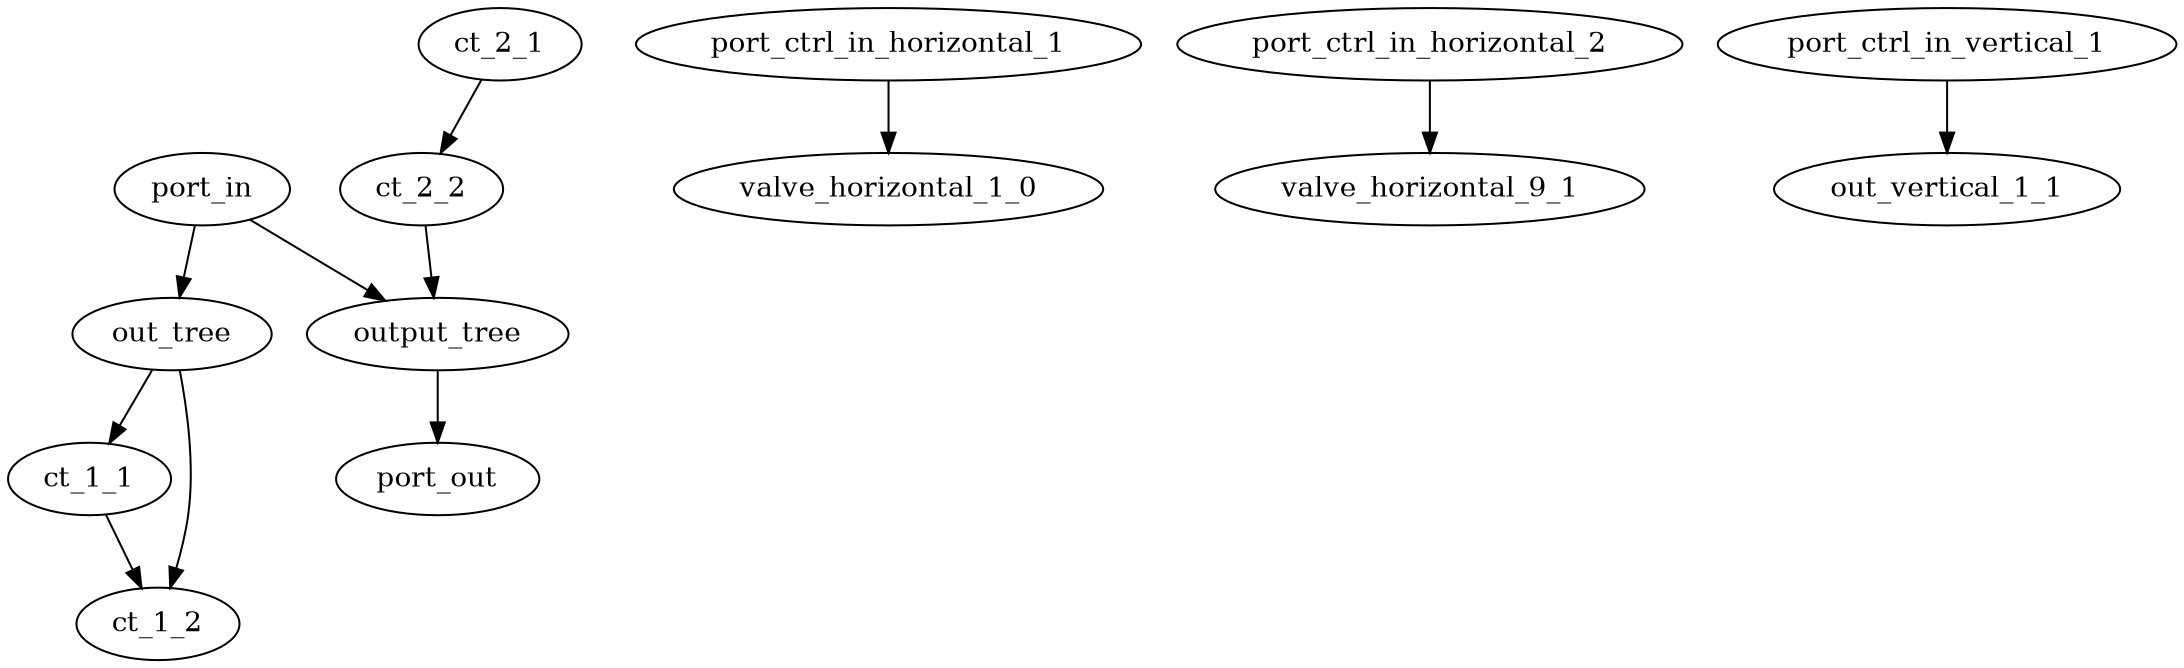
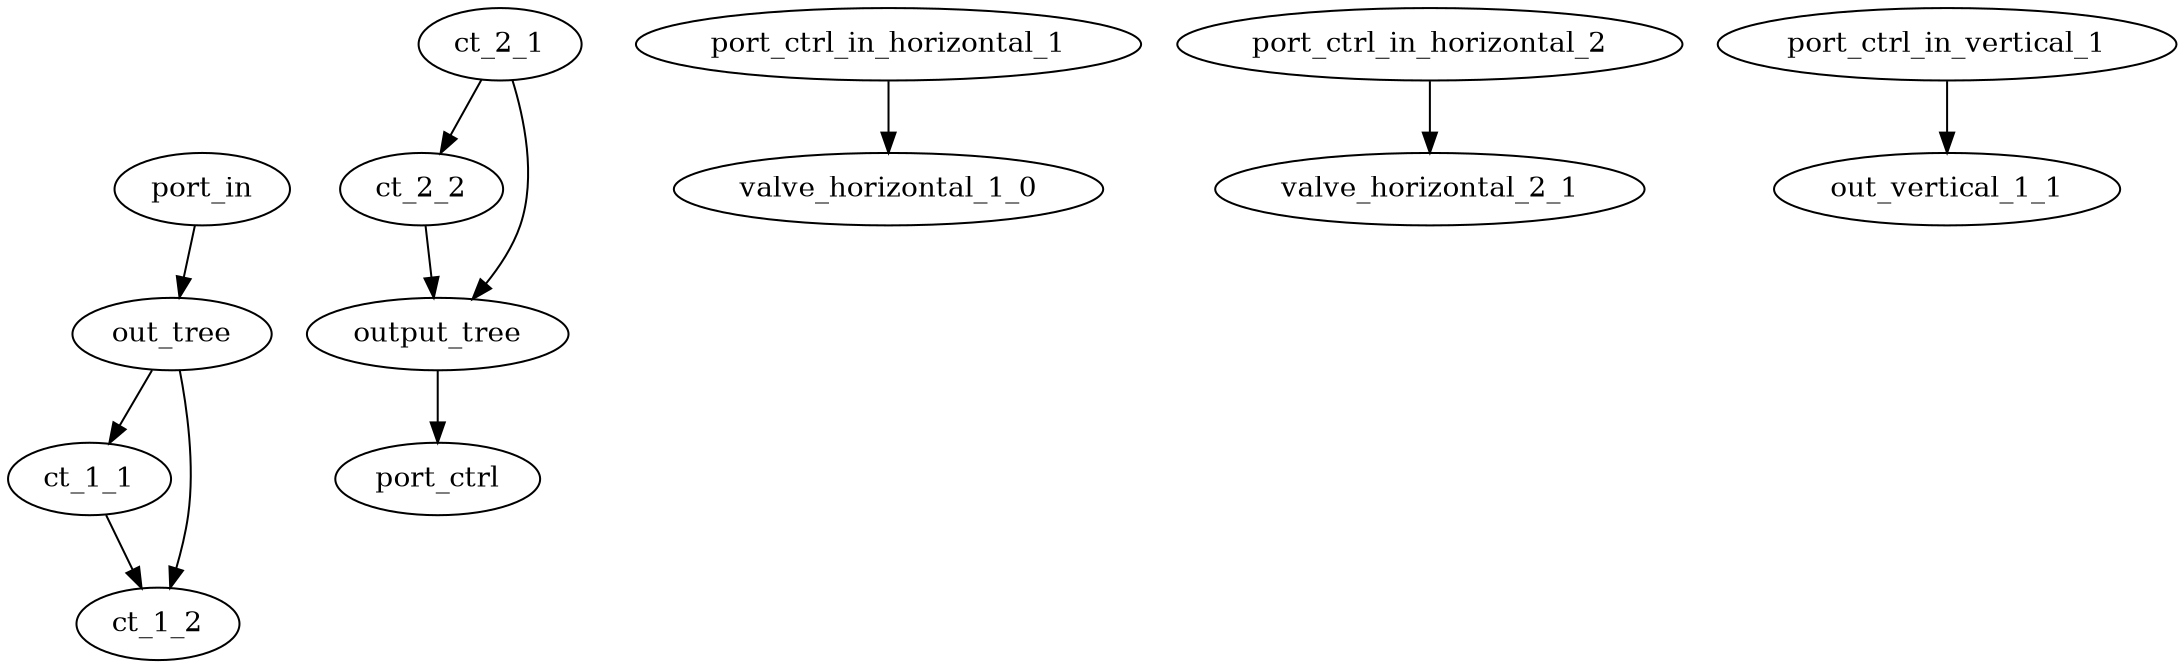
(1430, 189) -> (1430, 189)
(309, 255) -> (528, 186)
(438, 479) -> (438, 479)
